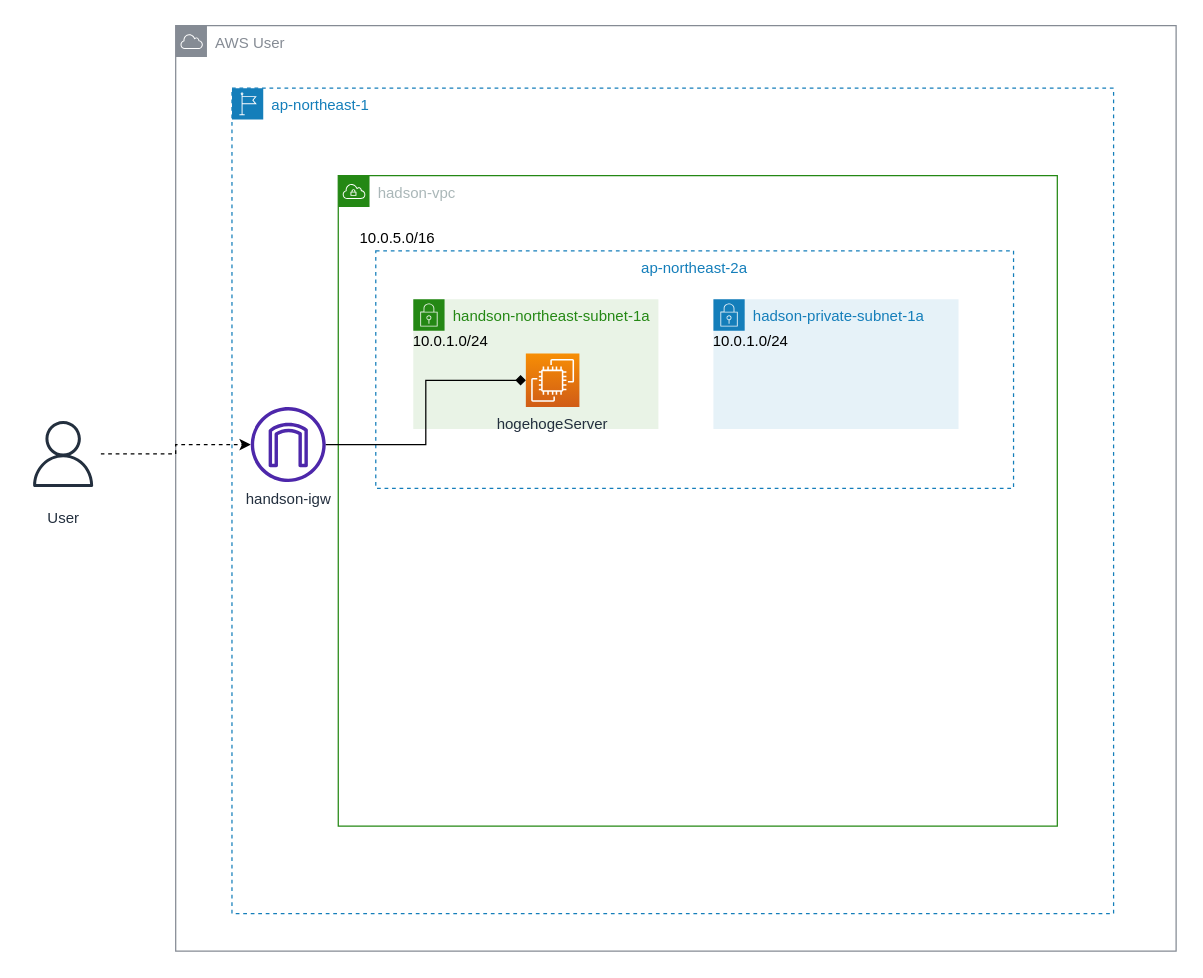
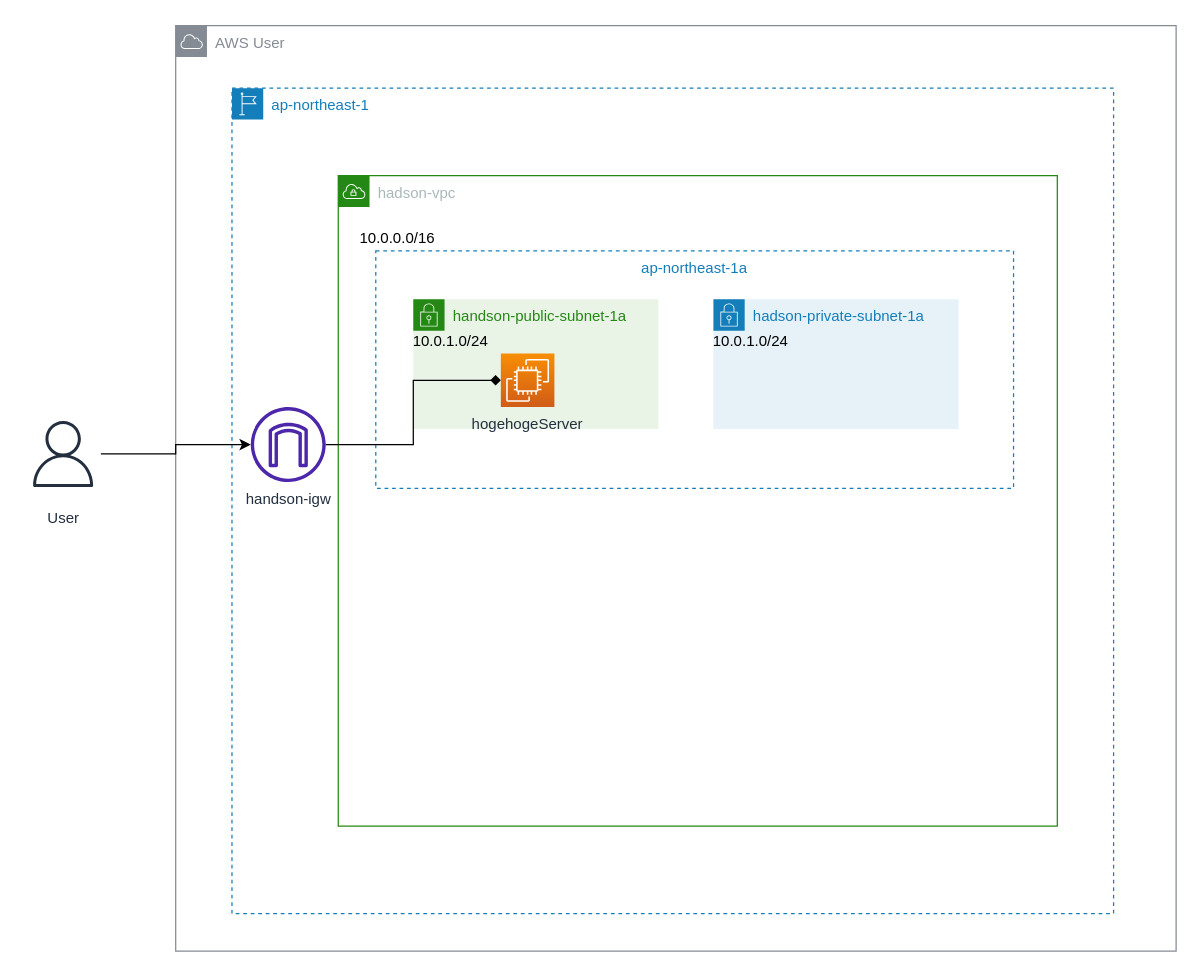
(398, 238) -> (398, 238)
(694, 268) -> (694, 268)
(556, 326) -> (550, 317)
(552, 380) -> (527, 380)
(176, 453) -> (176, 453)
